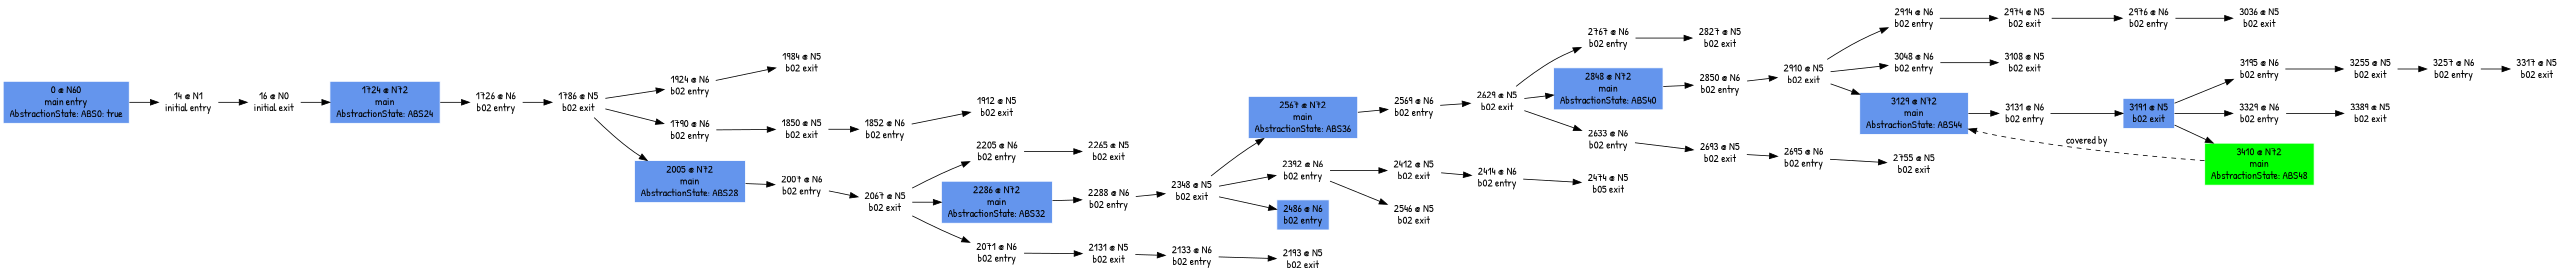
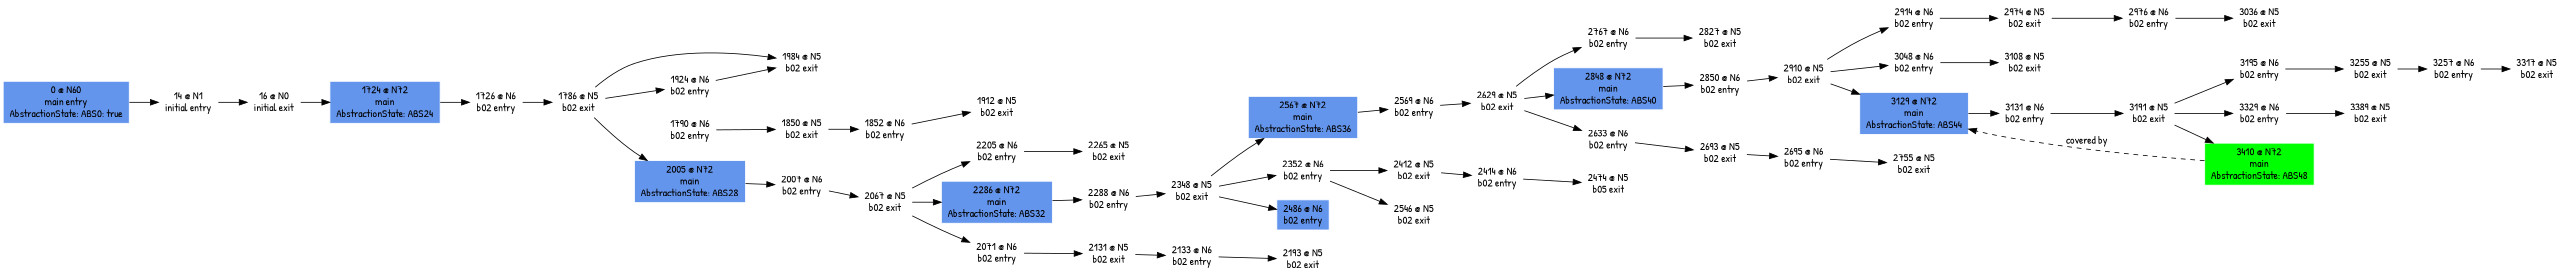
(2149, 113) -> (2149, 113)
(631, 115) -> (678, 55)
(1303, 171) -> (1303, 171)
